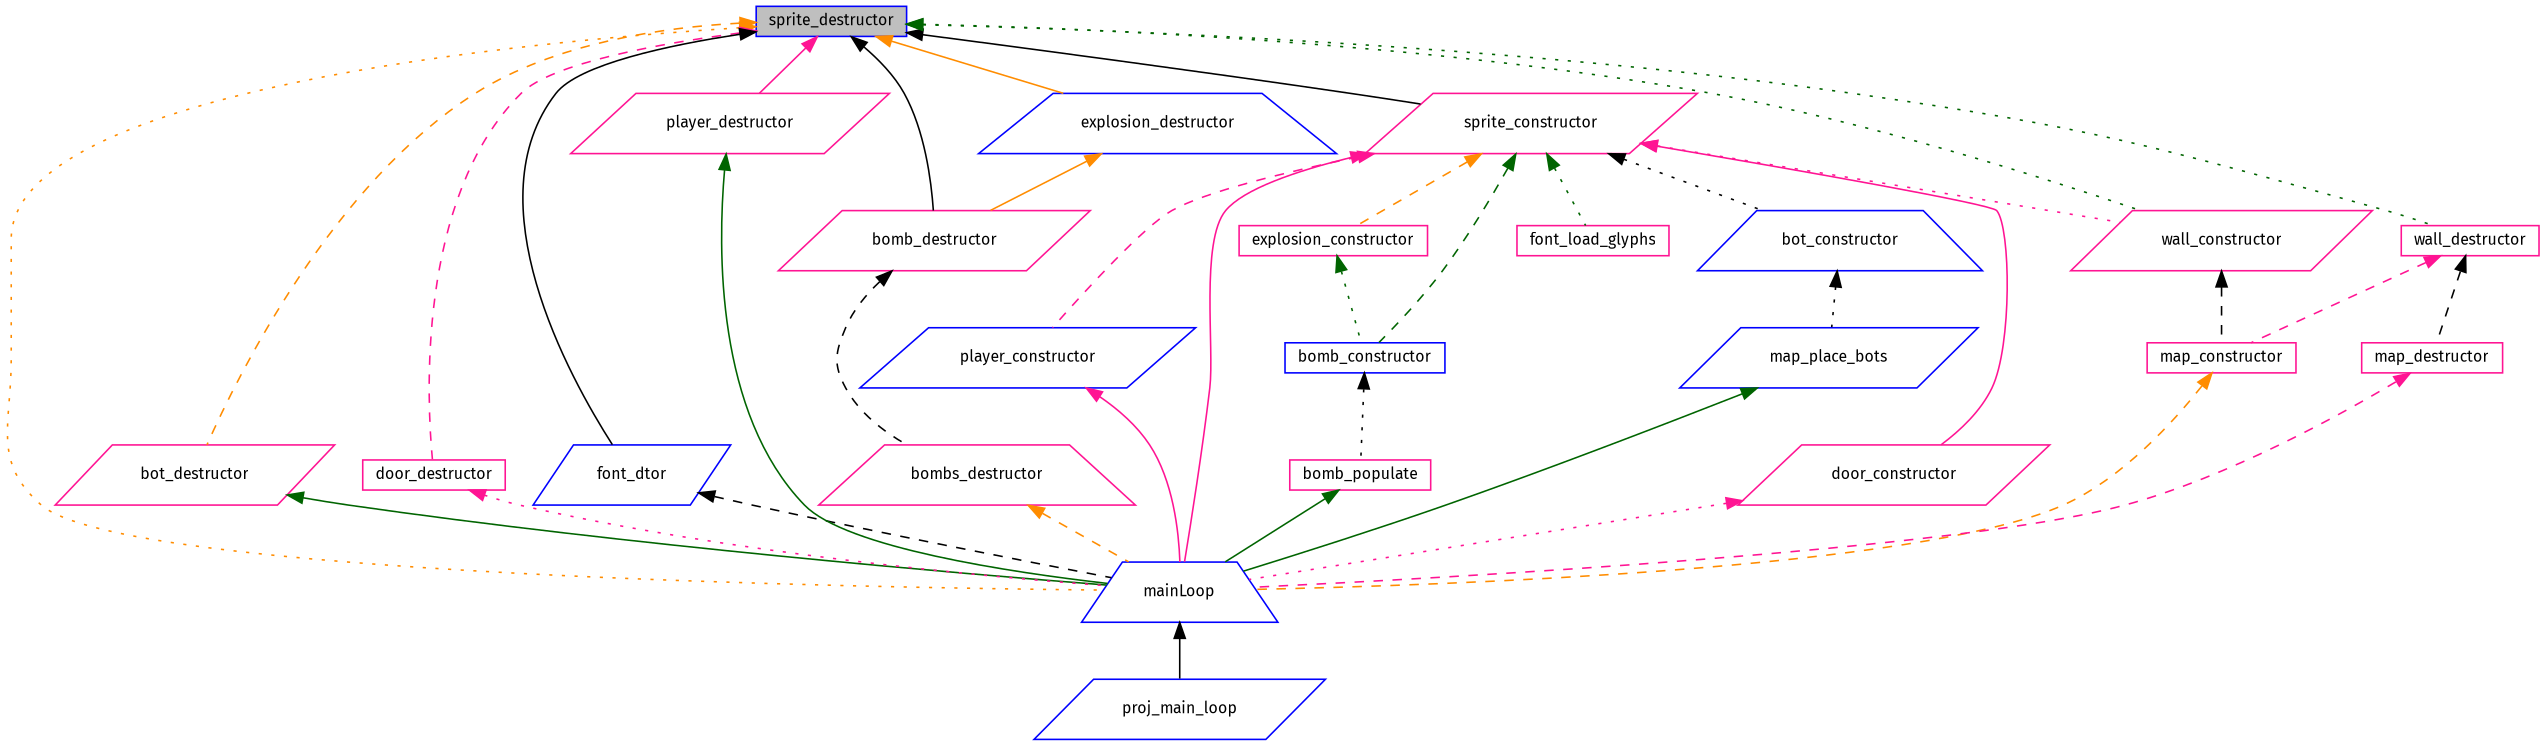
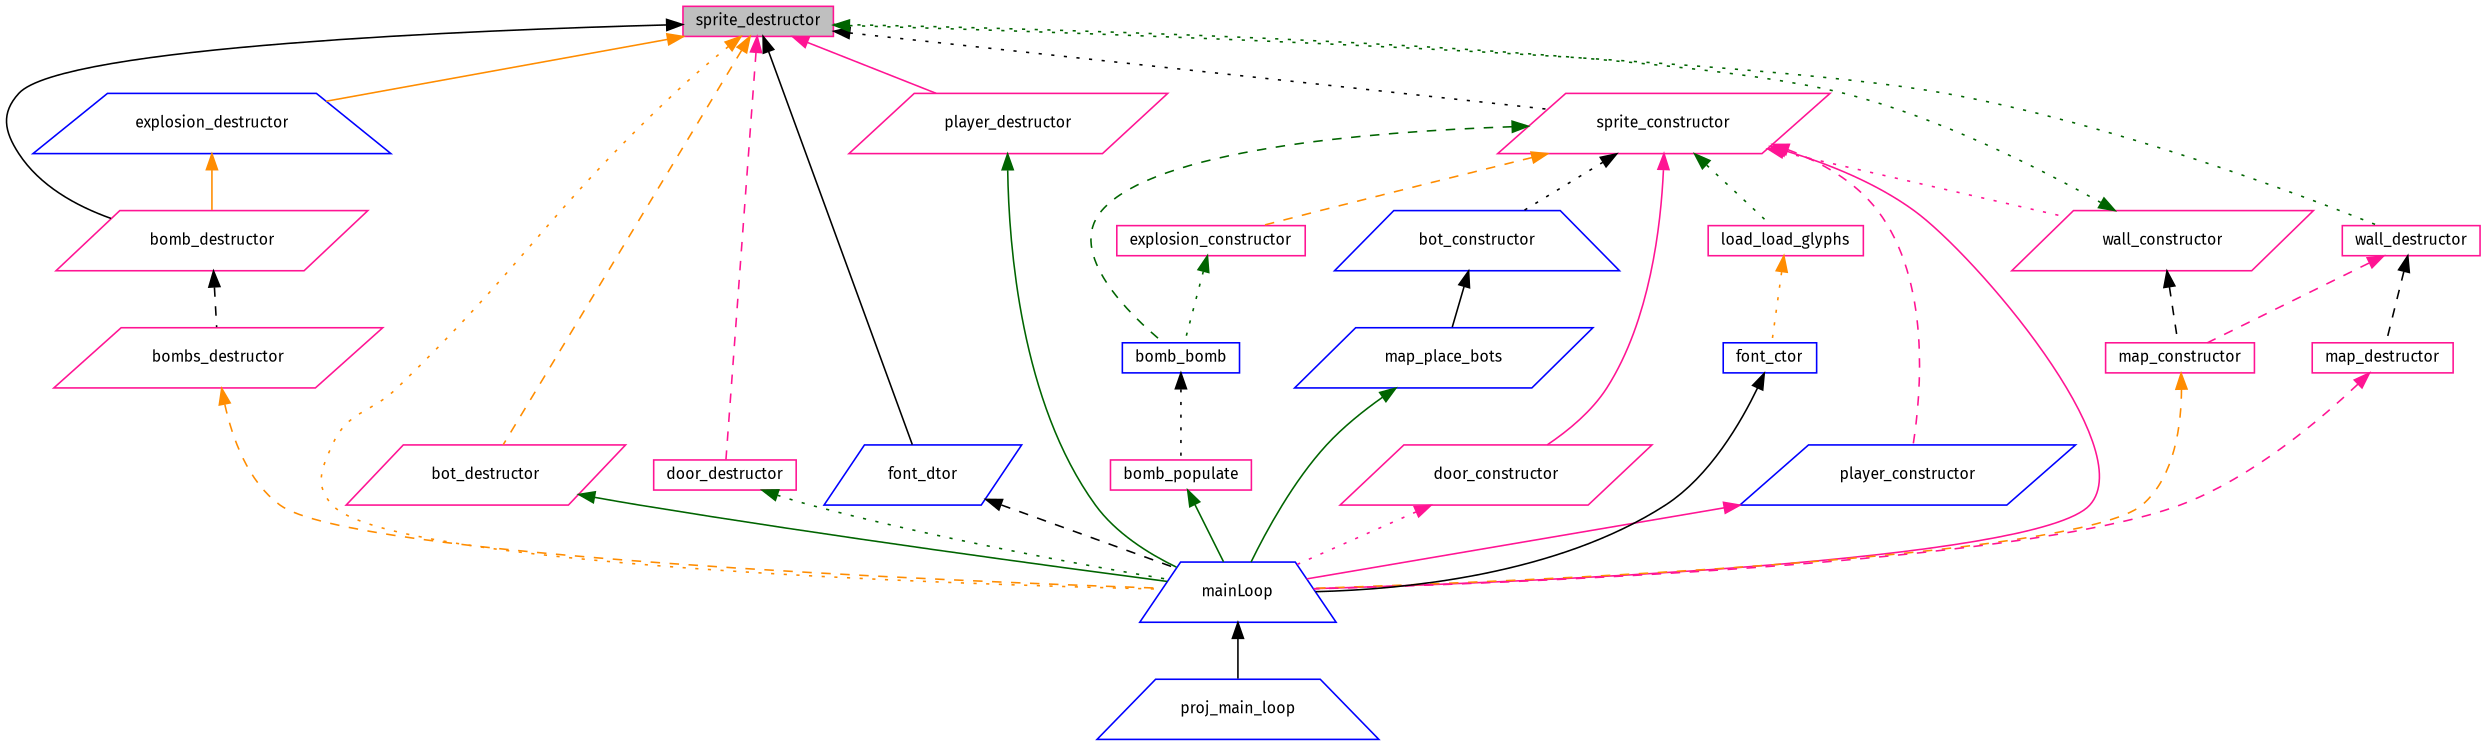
(831, 21) -> (758, 21)
(1172, 68) -> (1198, 71)
(1570, 72) -> (1801, 85)
(1593, 241) -> (1786, 241)
(1834, 307) -> (1458, 307)
(1365, 358) -> (1181, 358)
none -> (1770, 358)
(977, 475) -> (218, 358)
(669, 534) -> (972, 543)
(1180, 709) -> (1238, 709)
